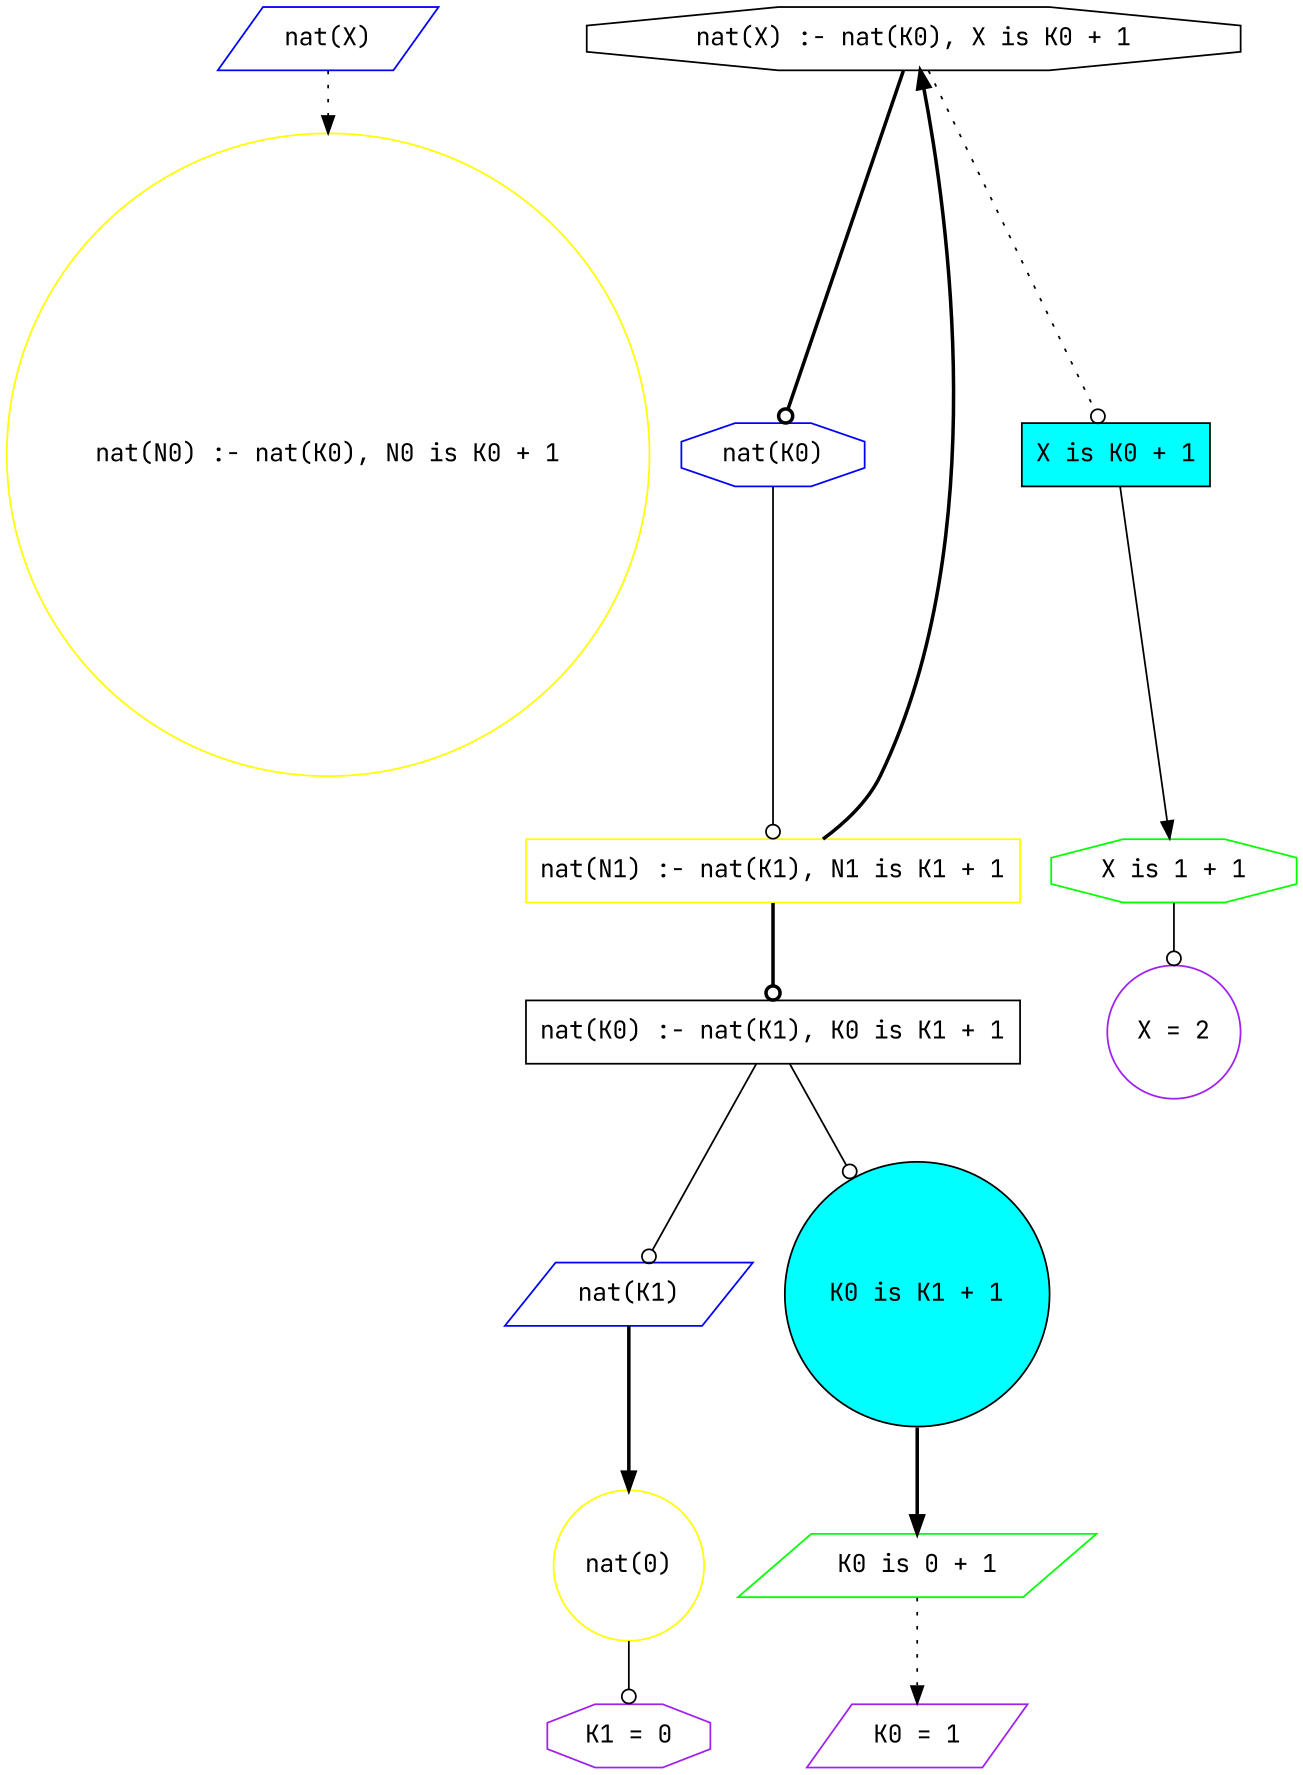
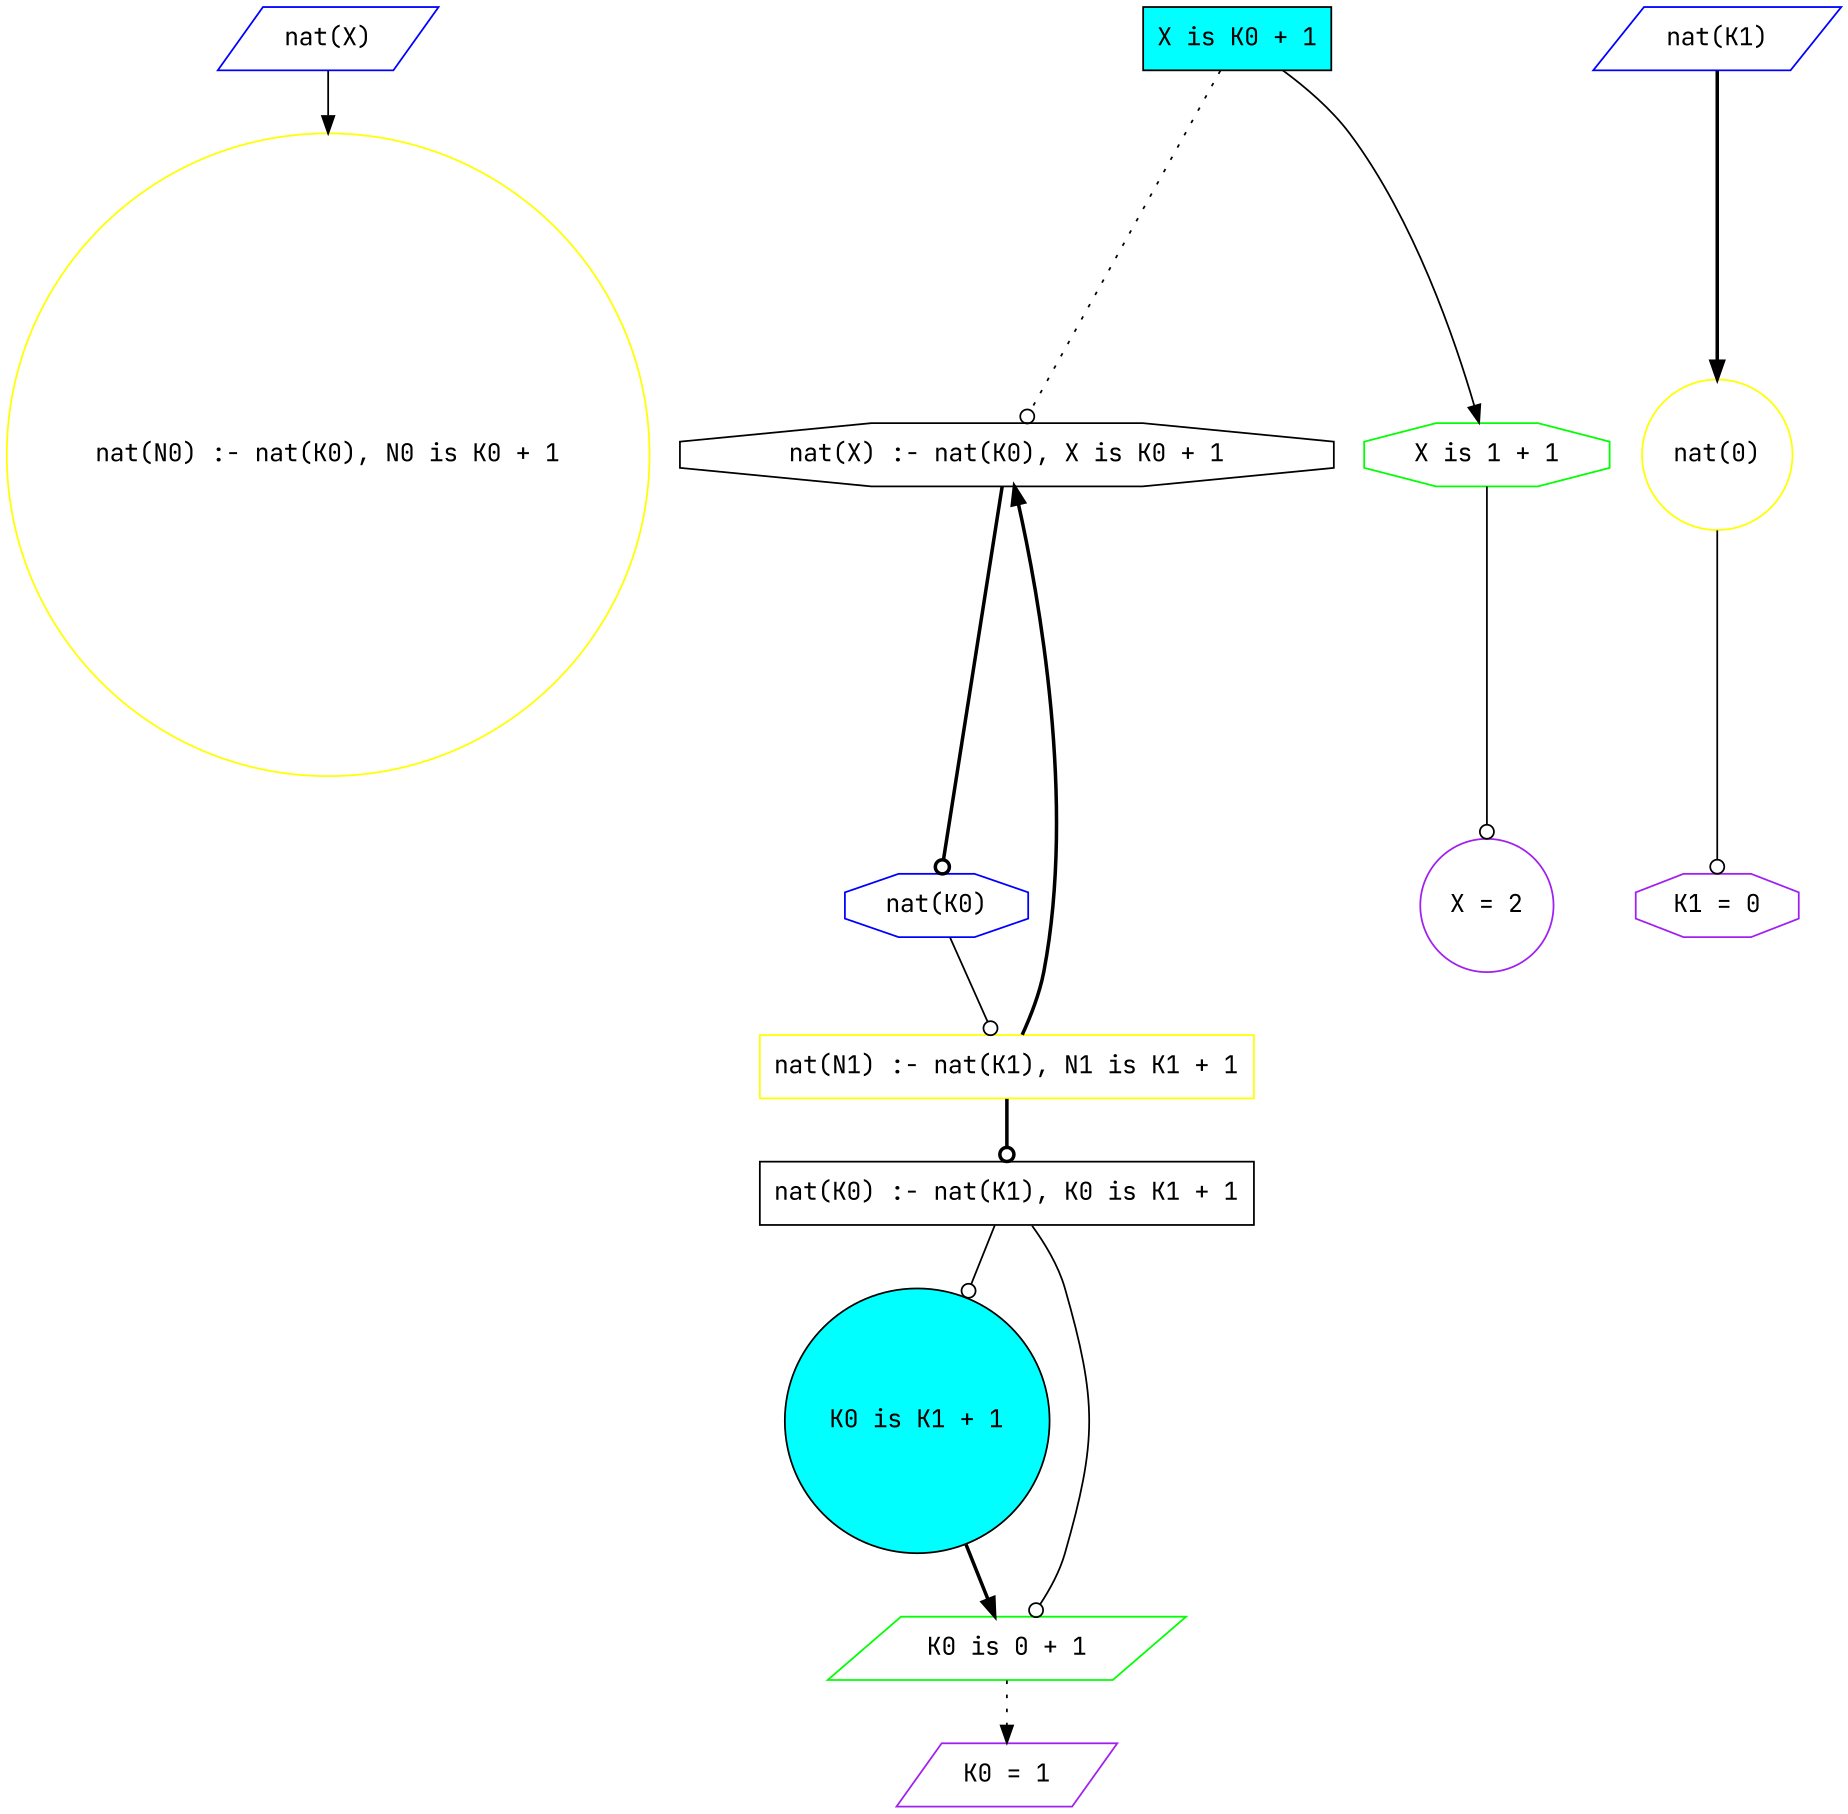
(328, 93) -> (328, 93)
(1012, 240) -> (1126, 240)
(704, 1157) -> (1089, 1414)
